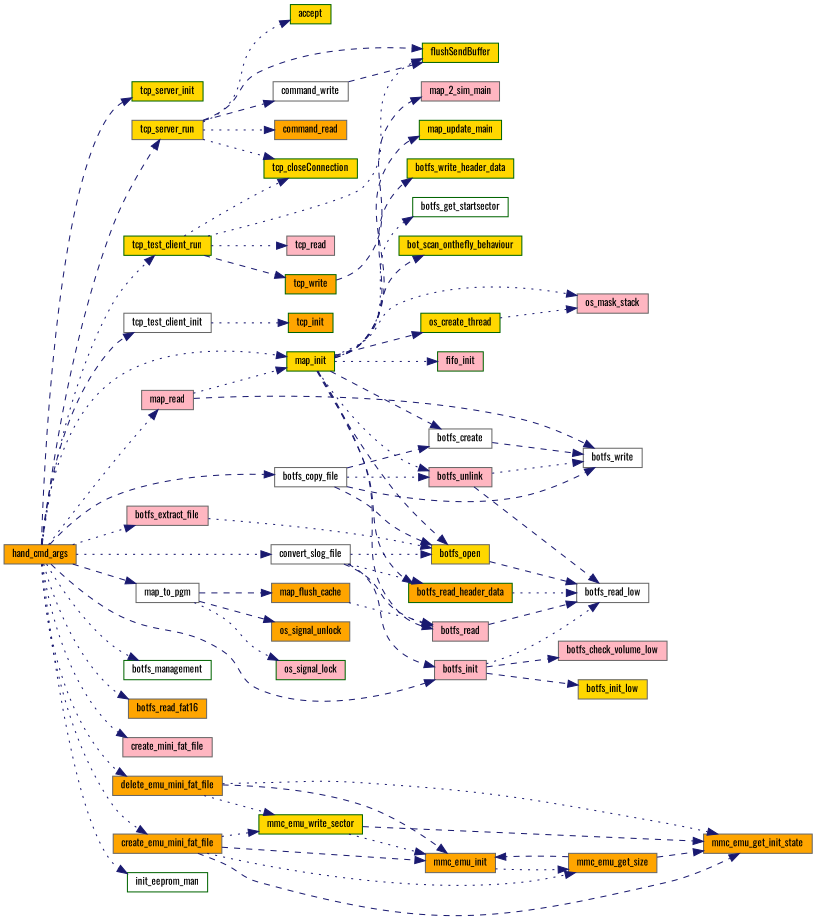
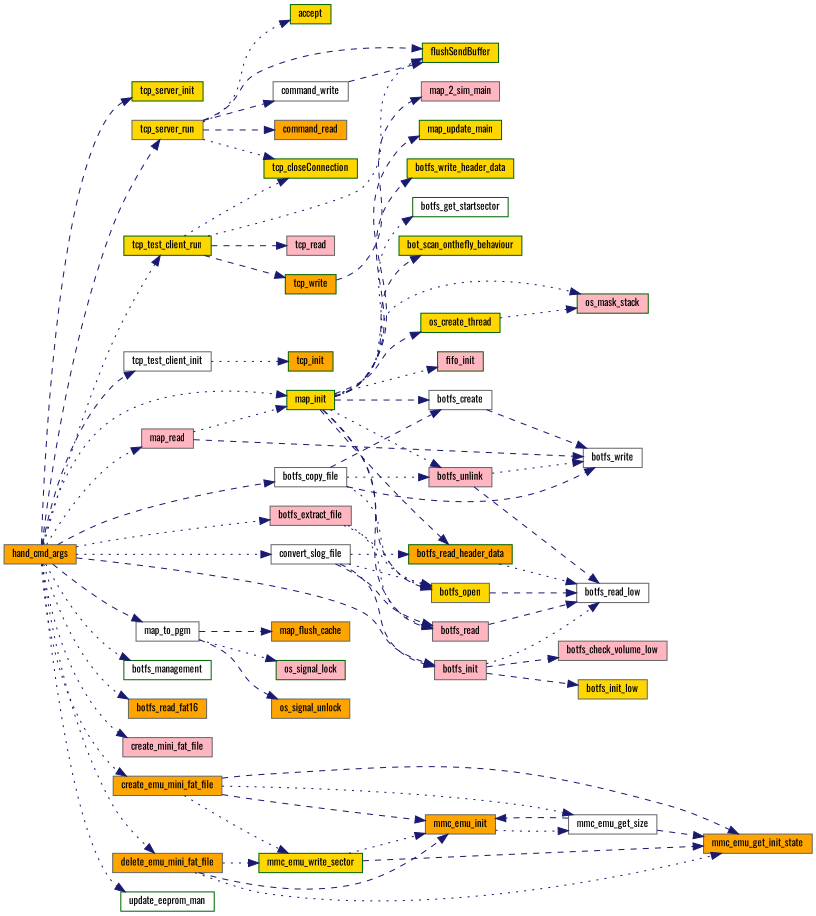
(234, 130) -> (234, 130)
(244, 246) -> (244, 246)
(613, 304) -> (613, 304)
(380, 516) -> (381, 539)
(388, 613) -> (381, 578)
(613, 863) -> (613, 824)
(168, 882) -> (168, 902)
